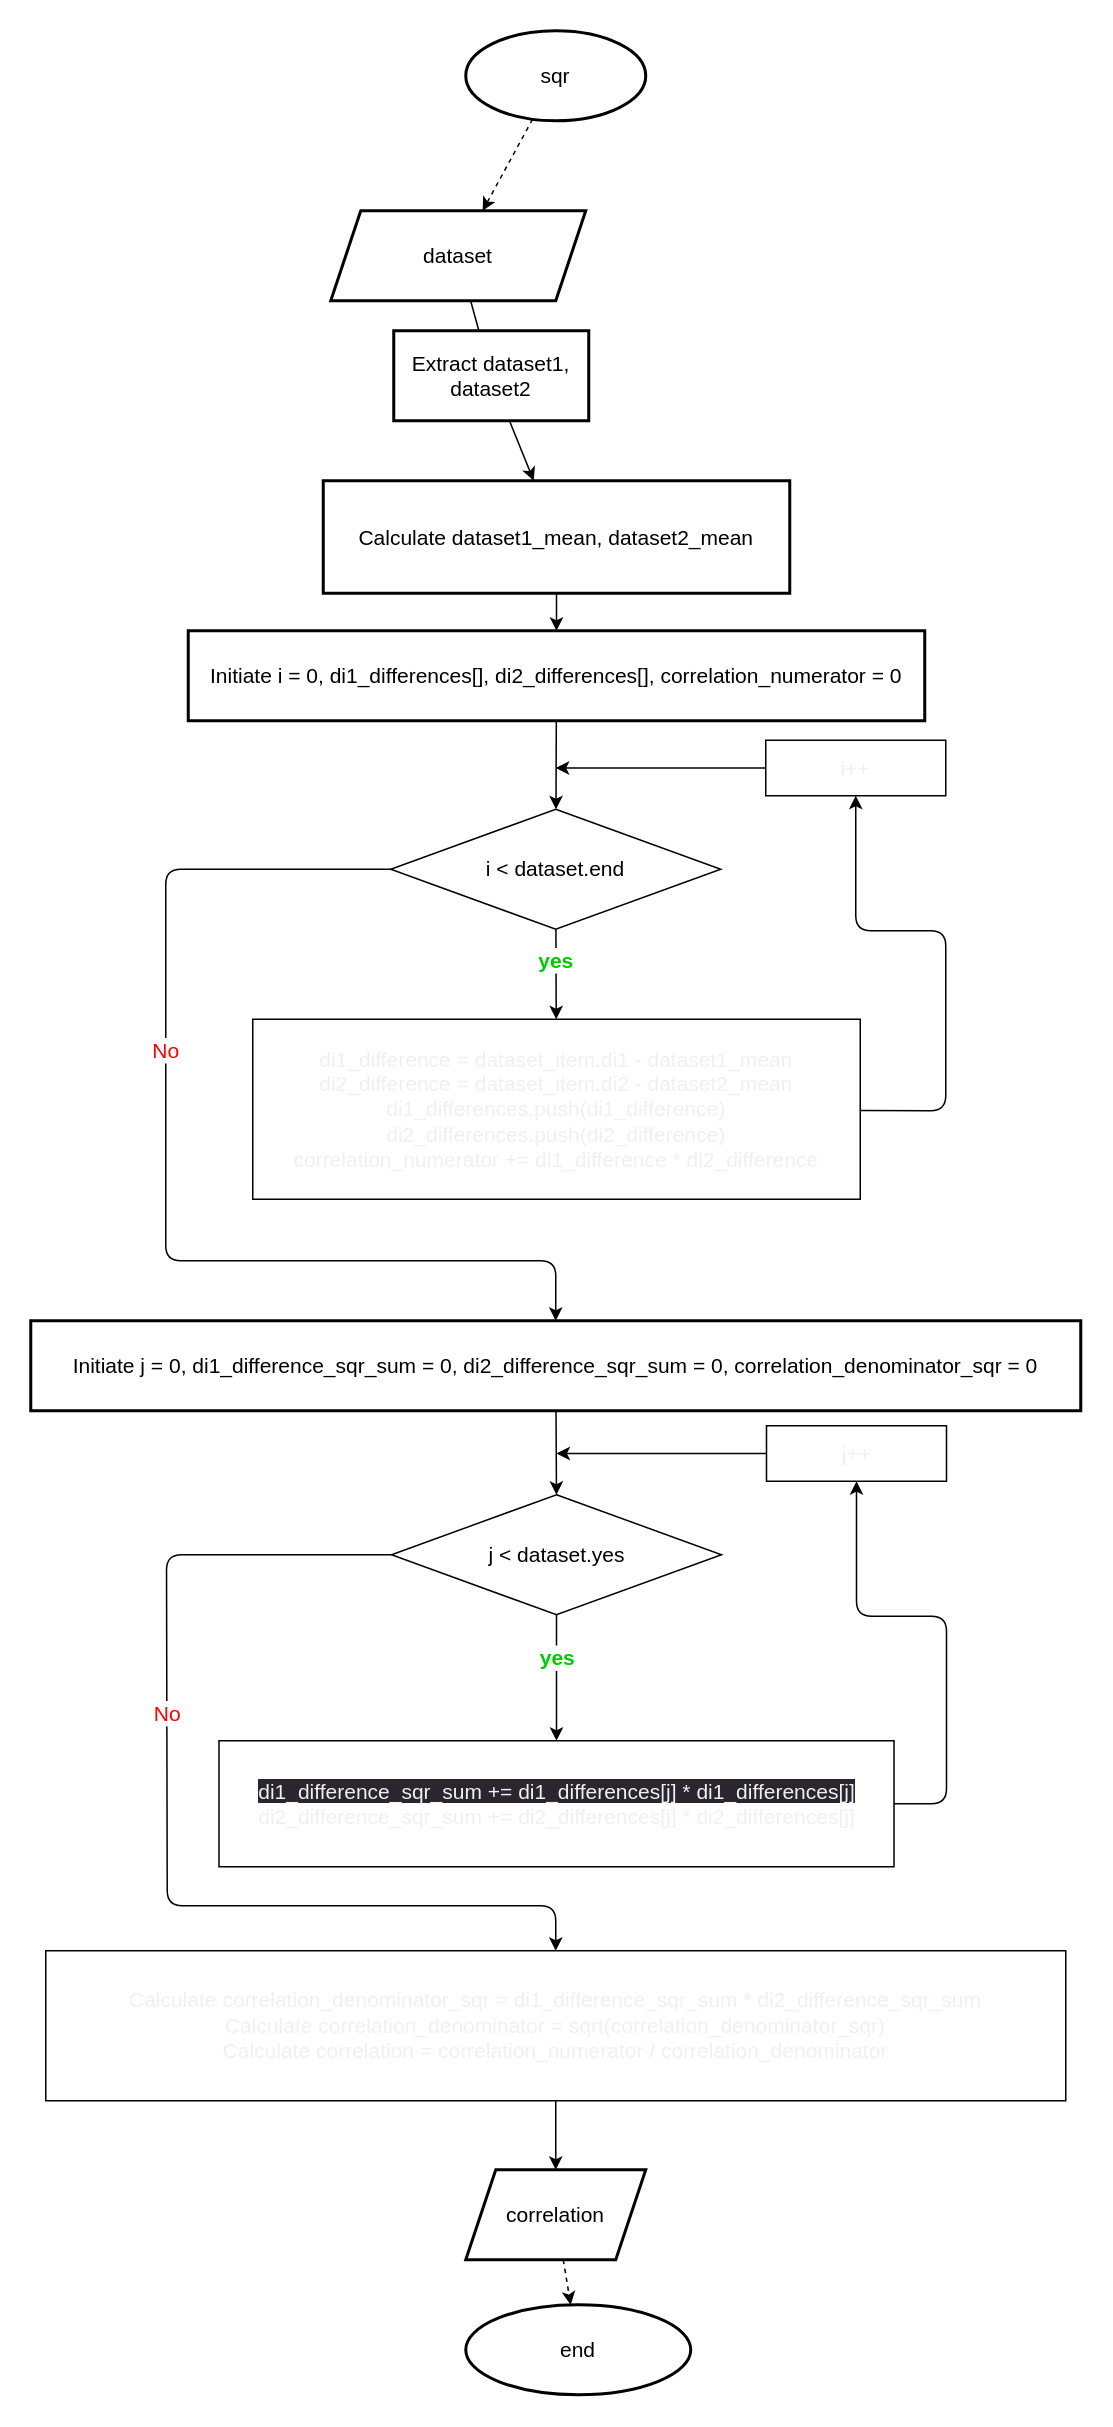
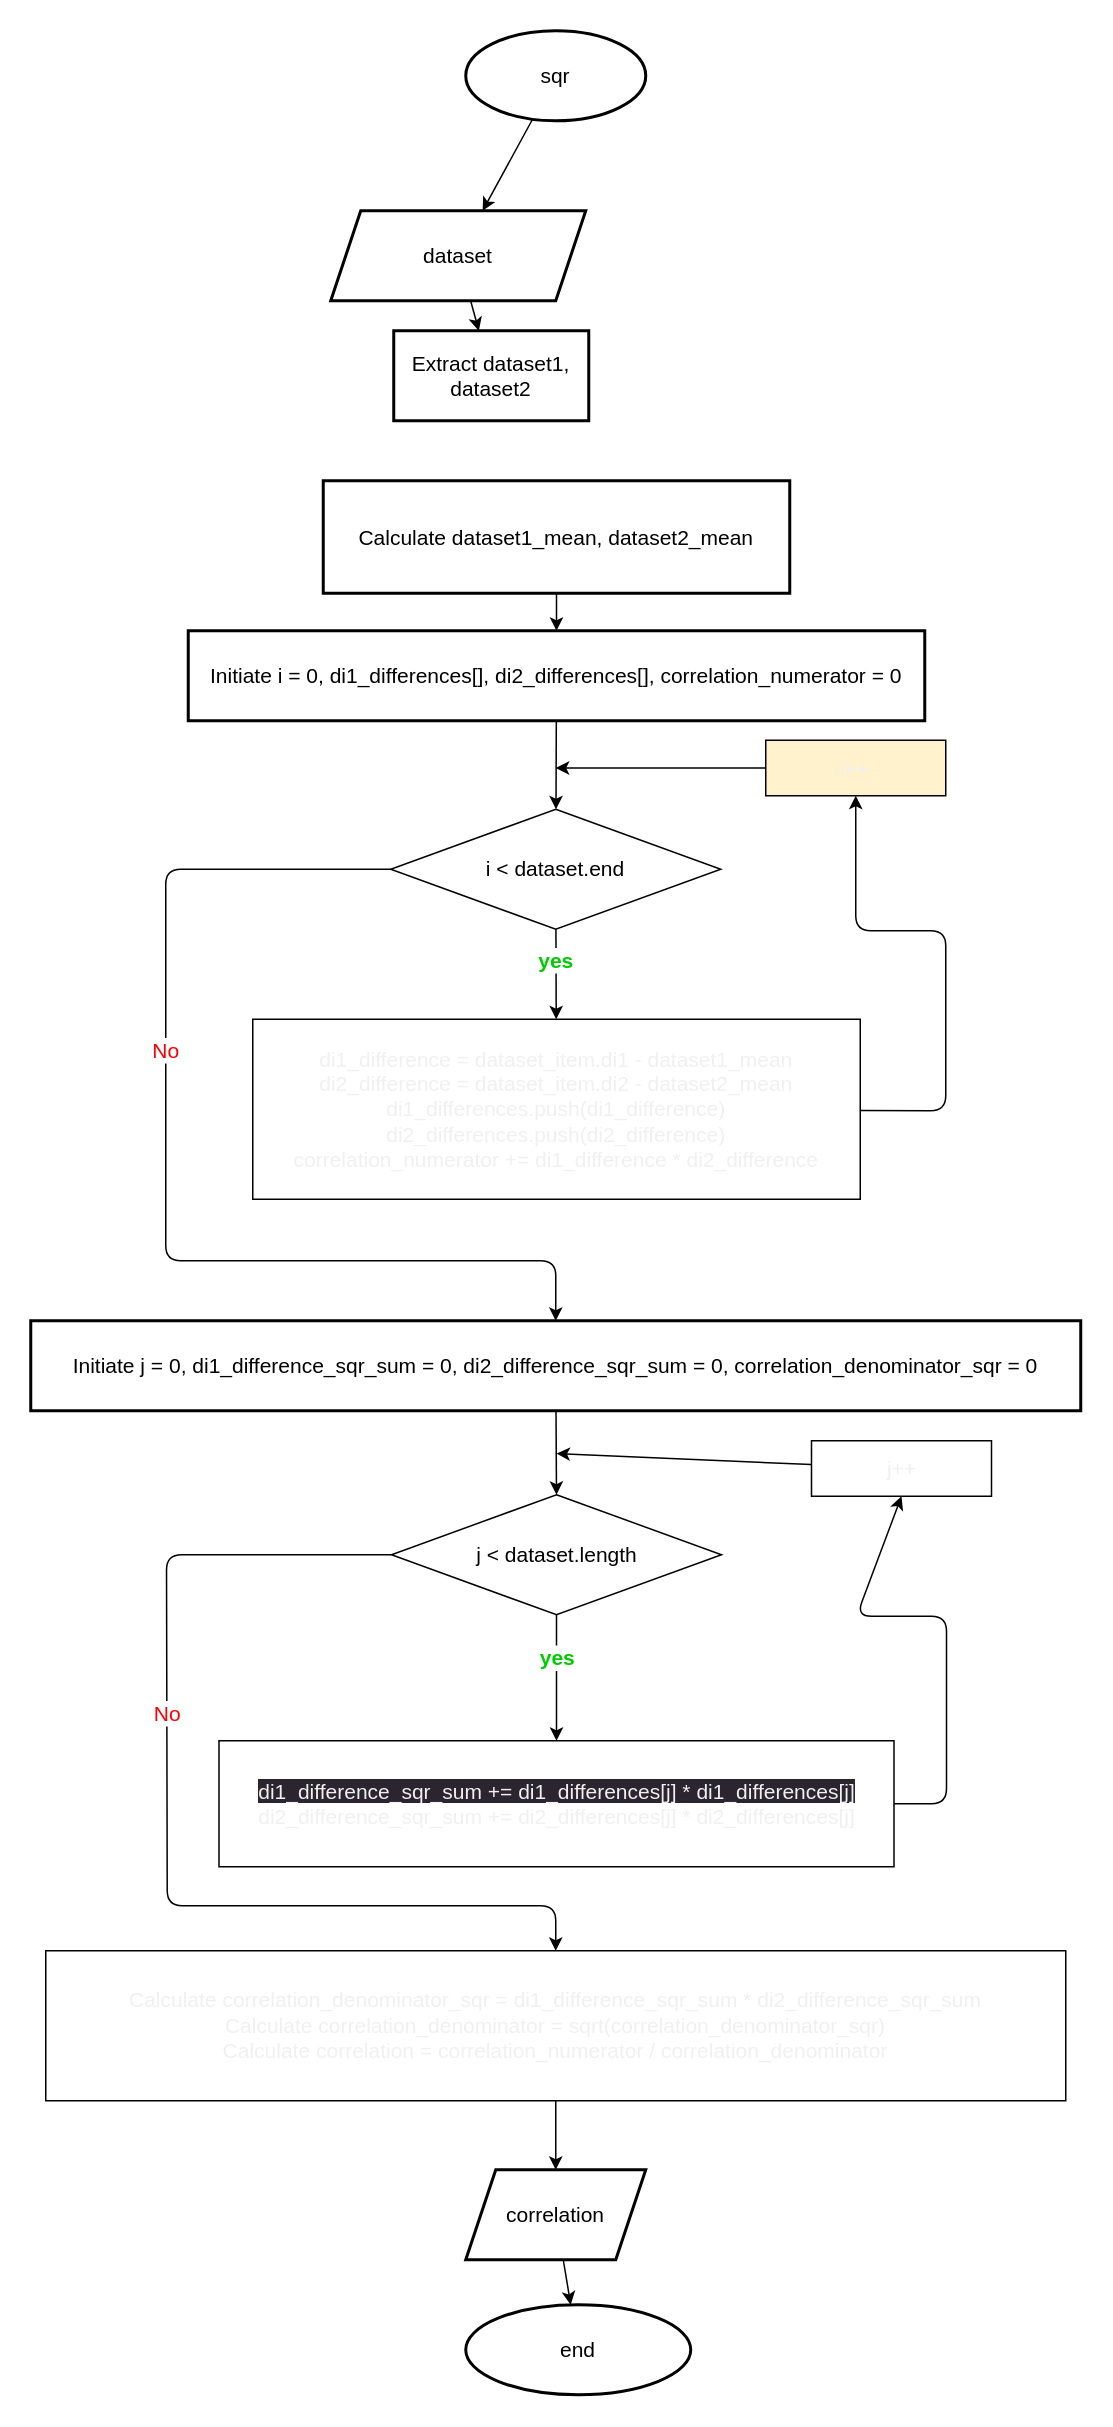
(510, 160) -> (510, 160)
(477, 323) -> (476, 319)
(520, 446) -> none
(856, 768) -> (856, 768)
(857, 1454) -> (902, 1469)
(557, 1555) -> (557, 1555)
(566, 2279) -> (566, 2279)
